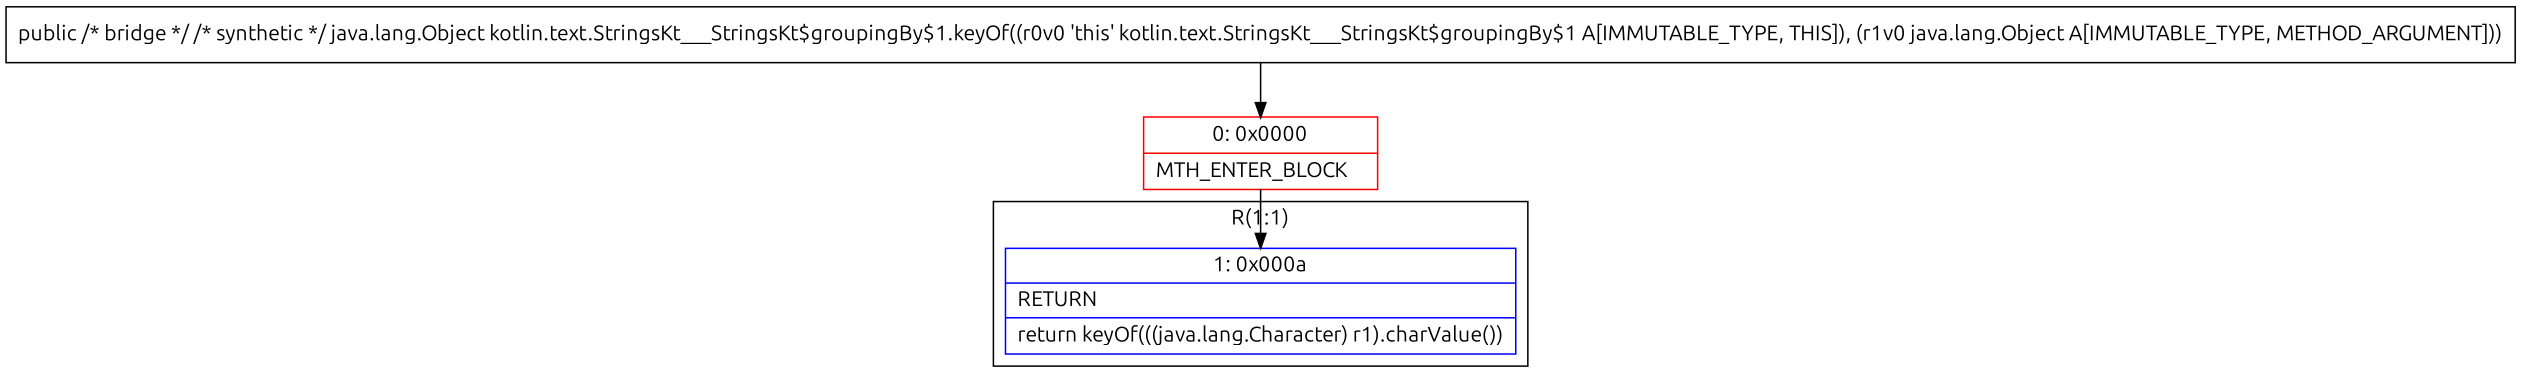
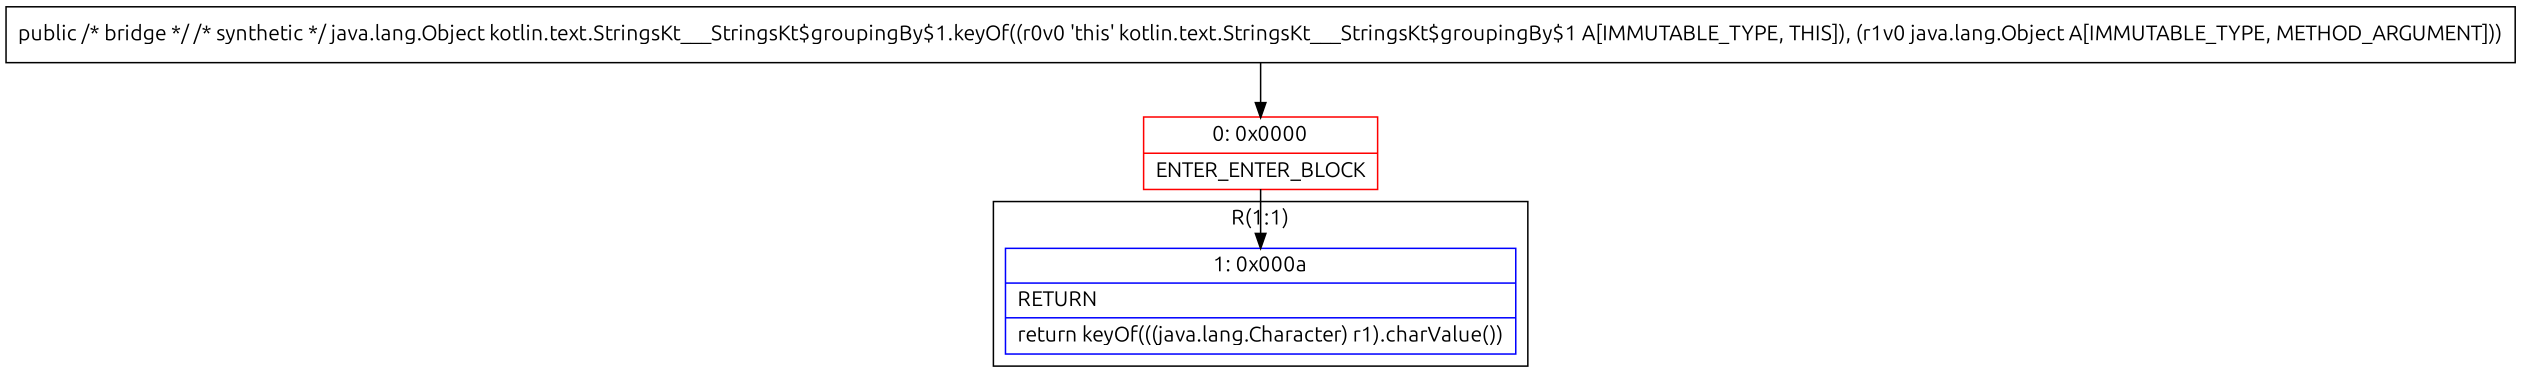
(1252, 171) -> (1261, 171)
